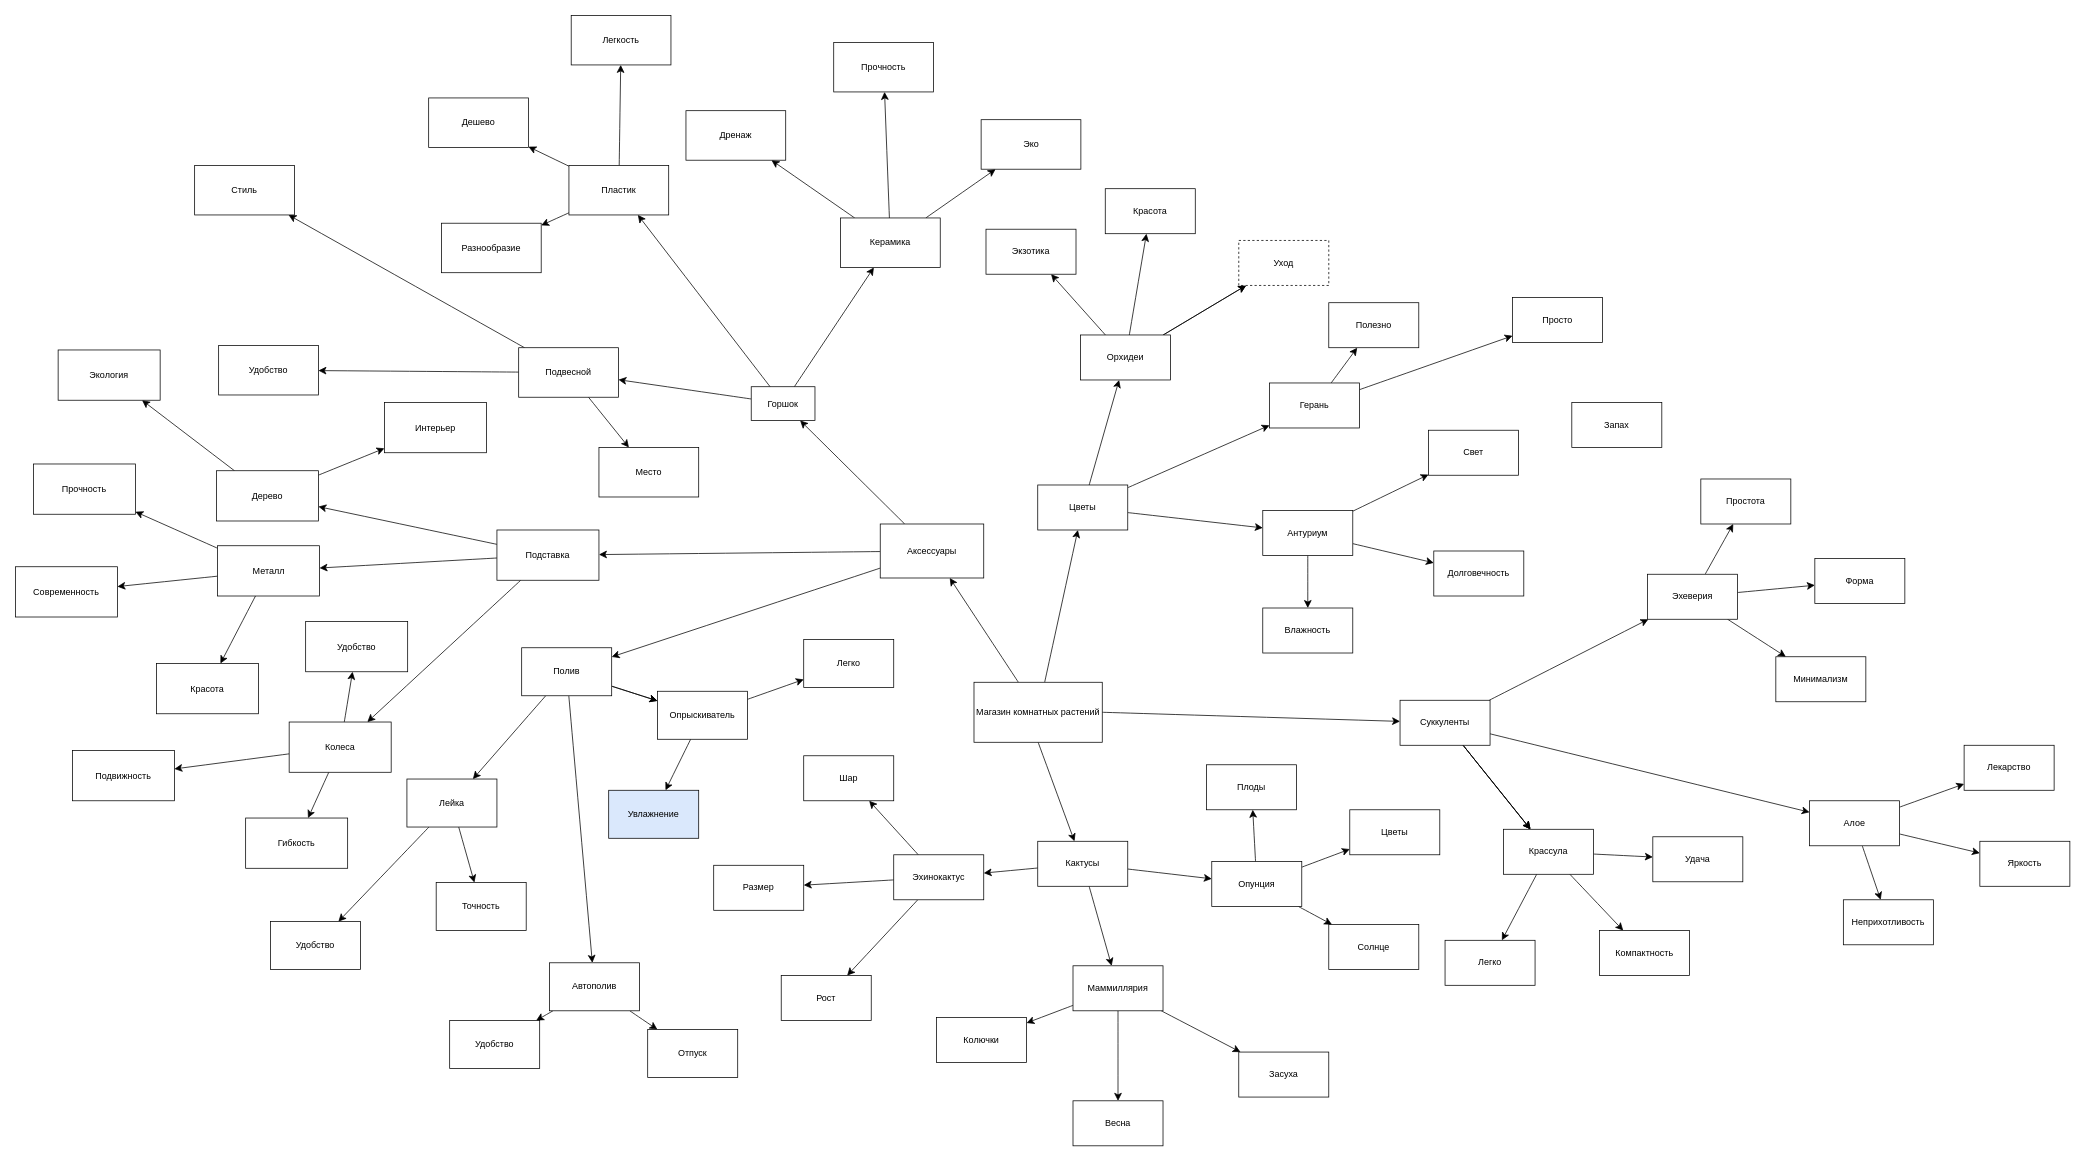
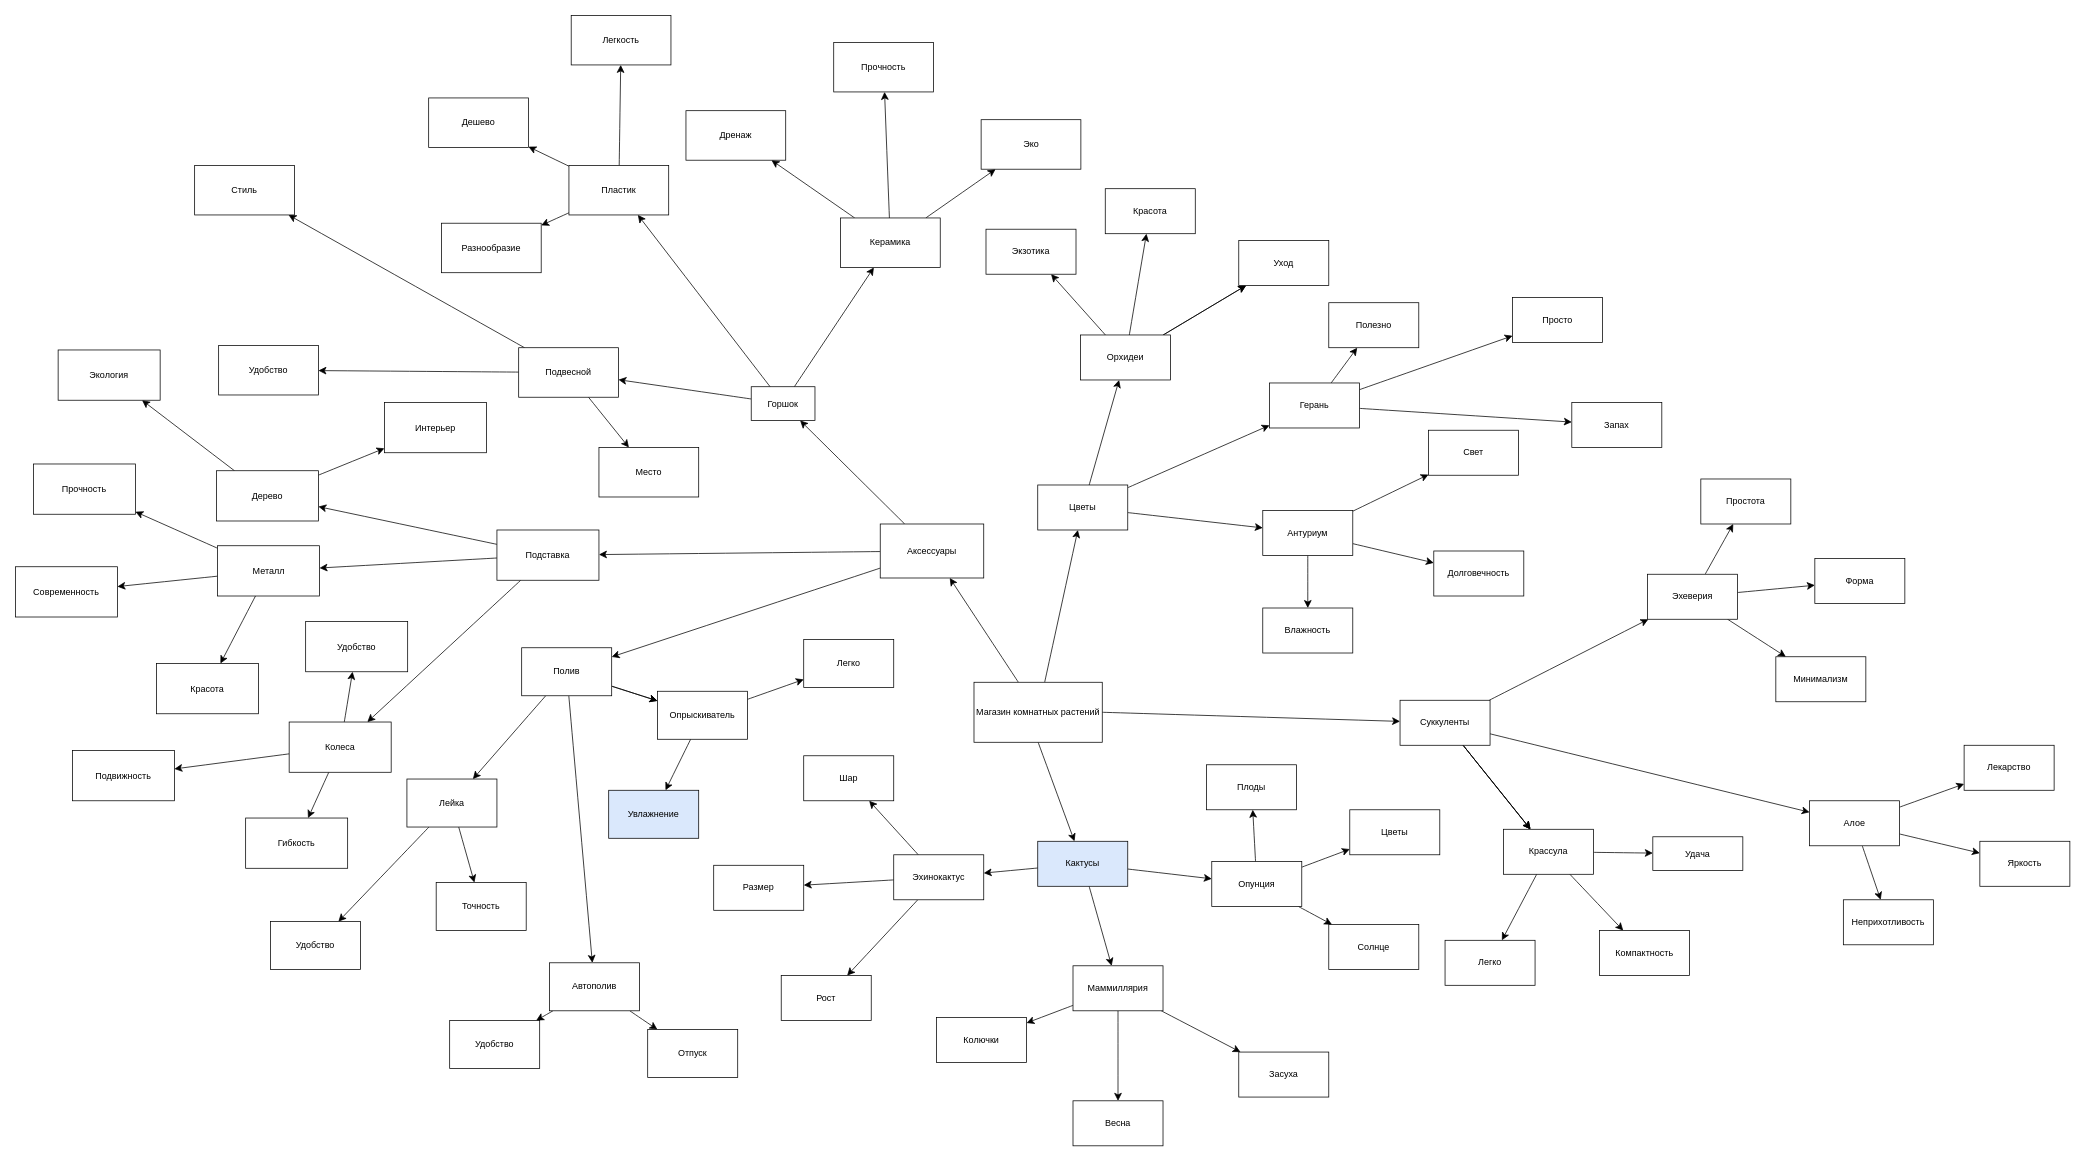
(1284, 263) -> (1284, 263)
none -> (1463, 415)
(1698, 859) -> (1698, 854)
(1083, 864) -> (1083, 864)
